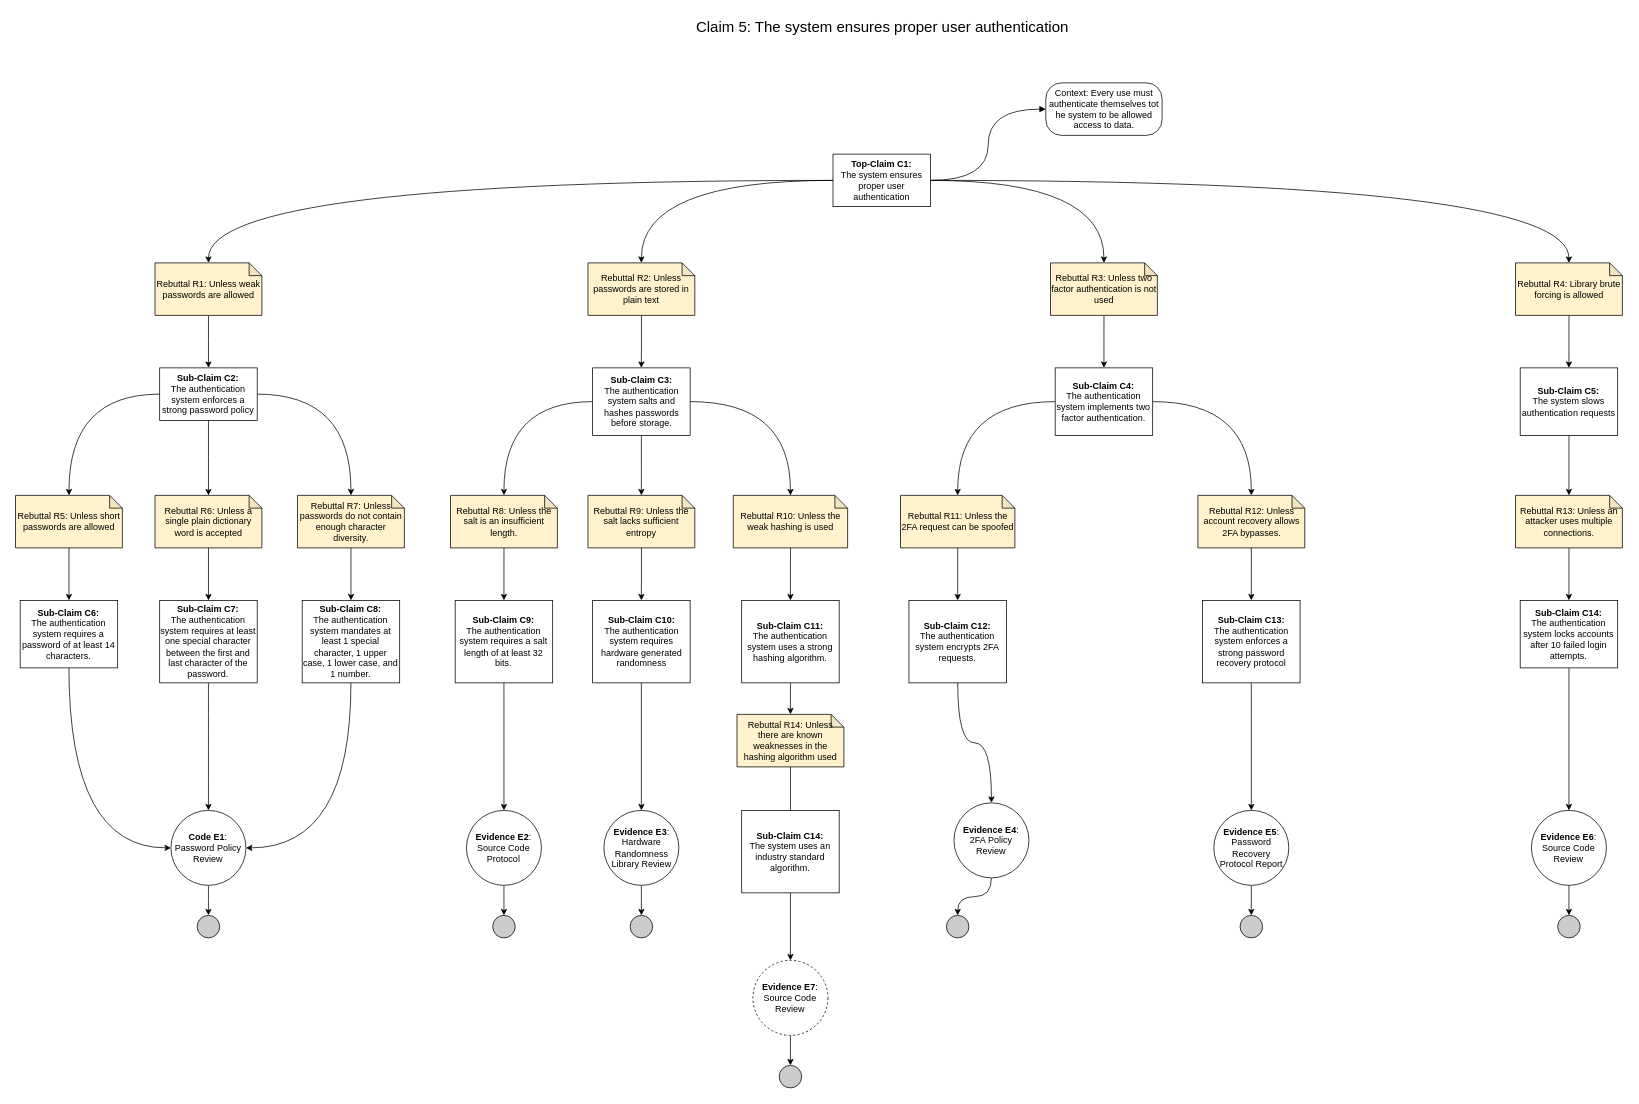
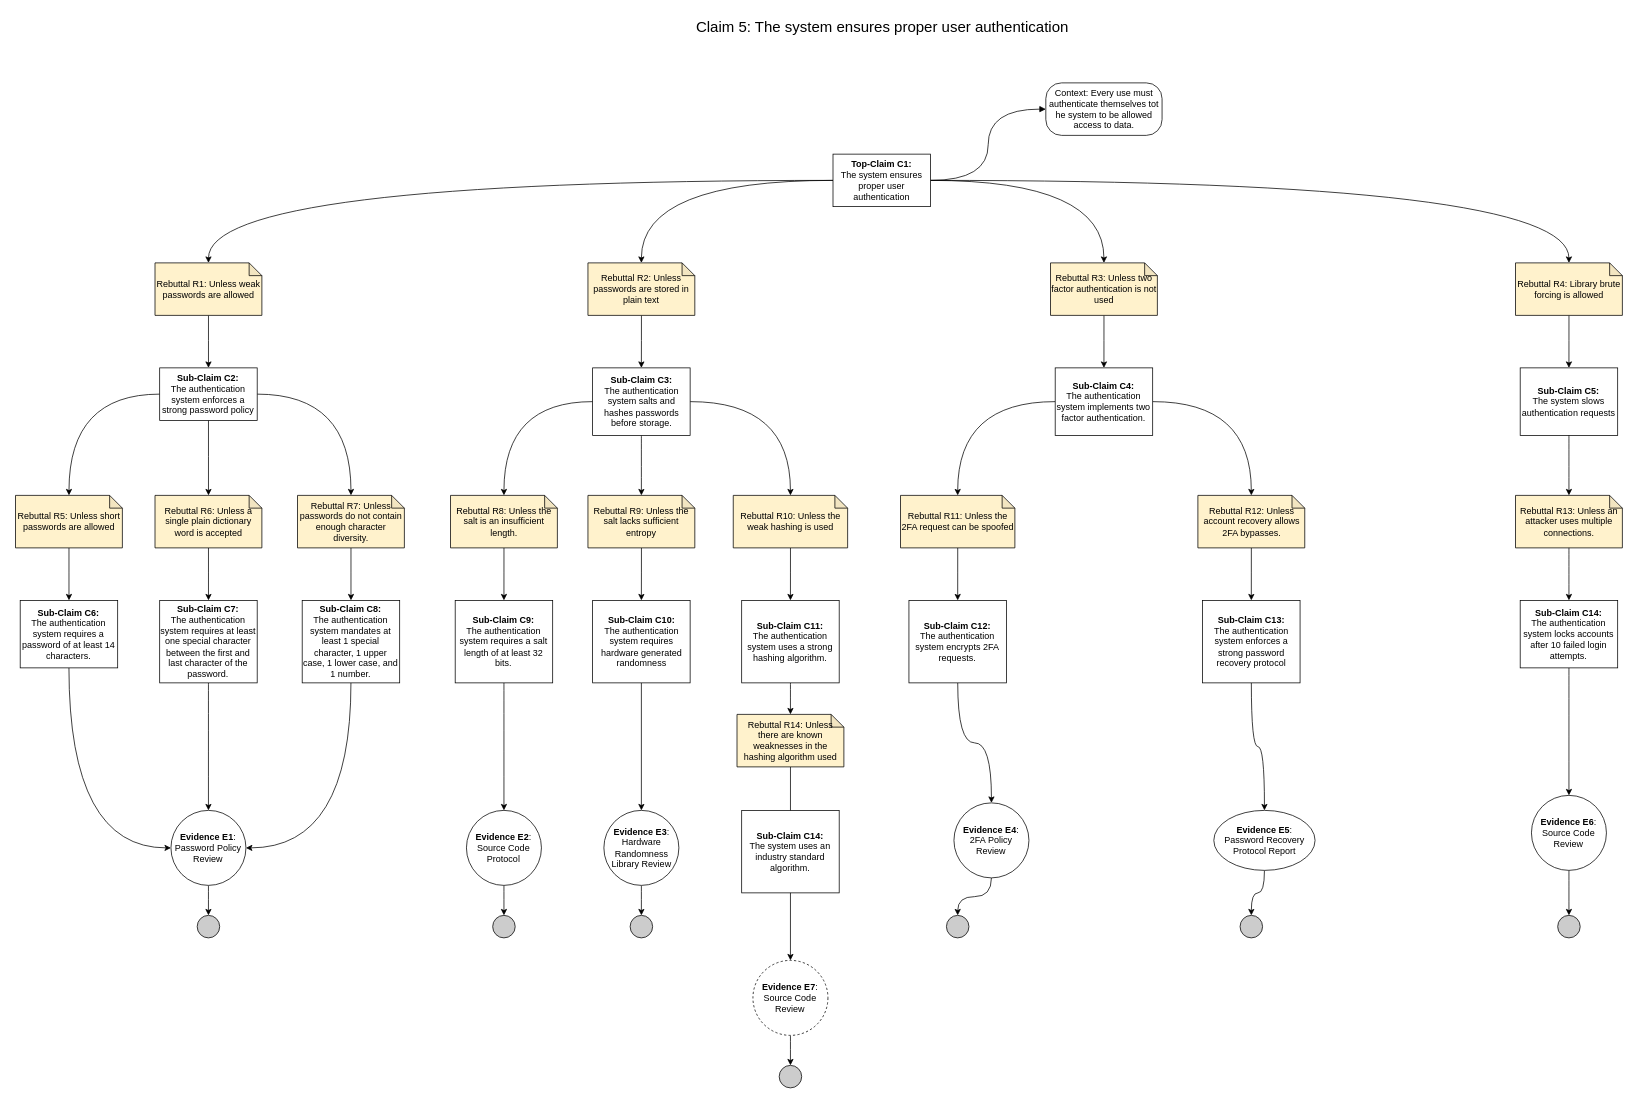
(208, 848) -> (208, 848)
(1251, 848) -> (1264, 840)
(1569, 848) -> (1569, 833)
